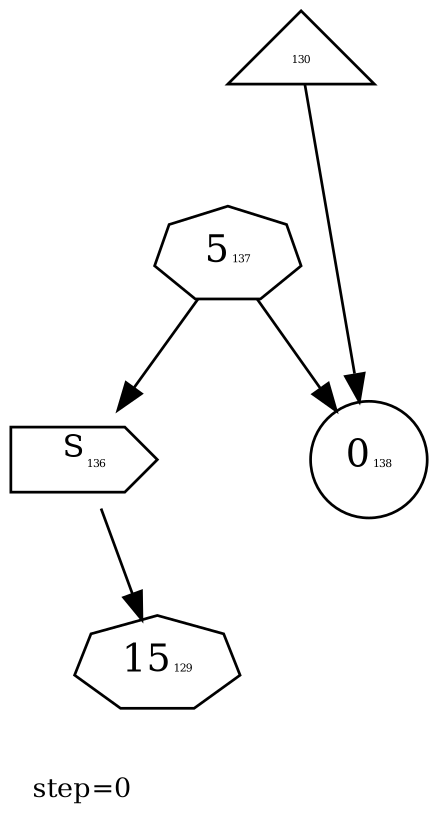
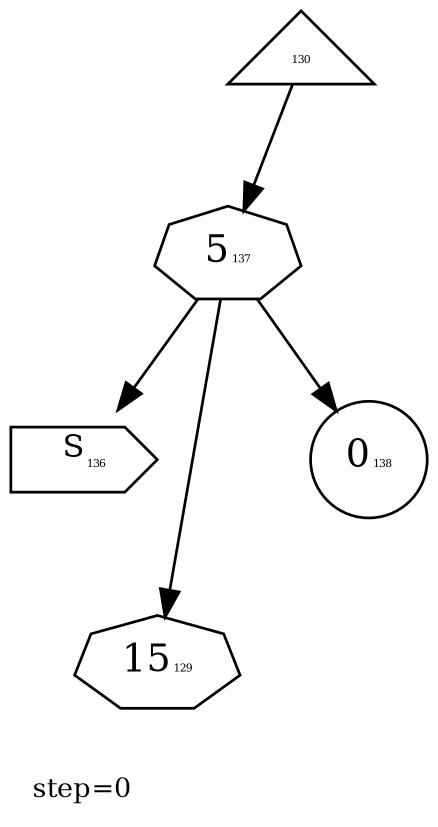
(330, 229) -> (273, 135)
(117, 551) -> (195, 444)
